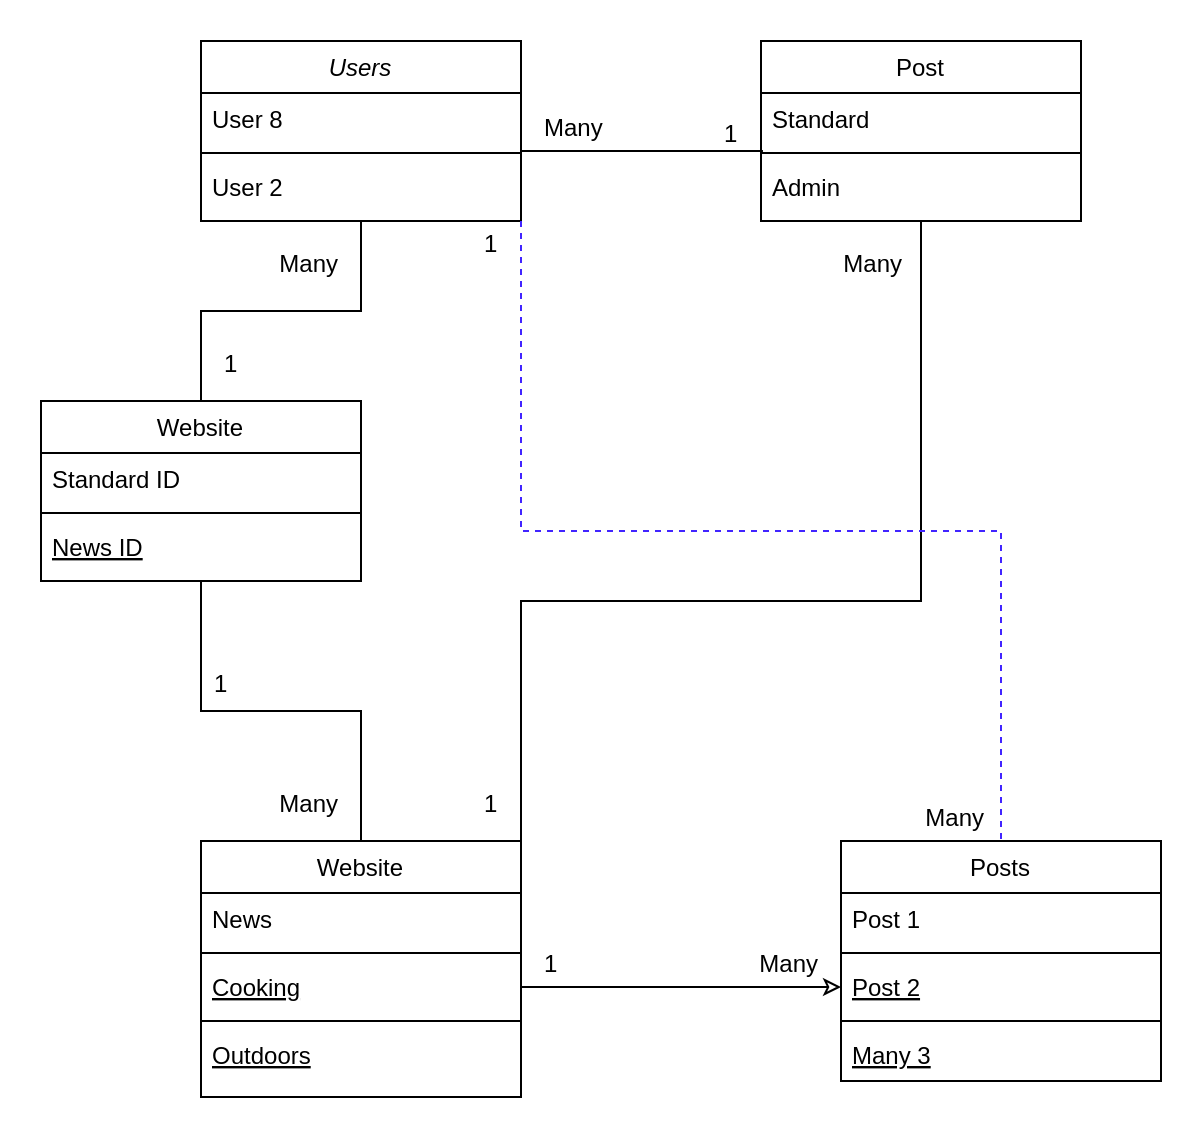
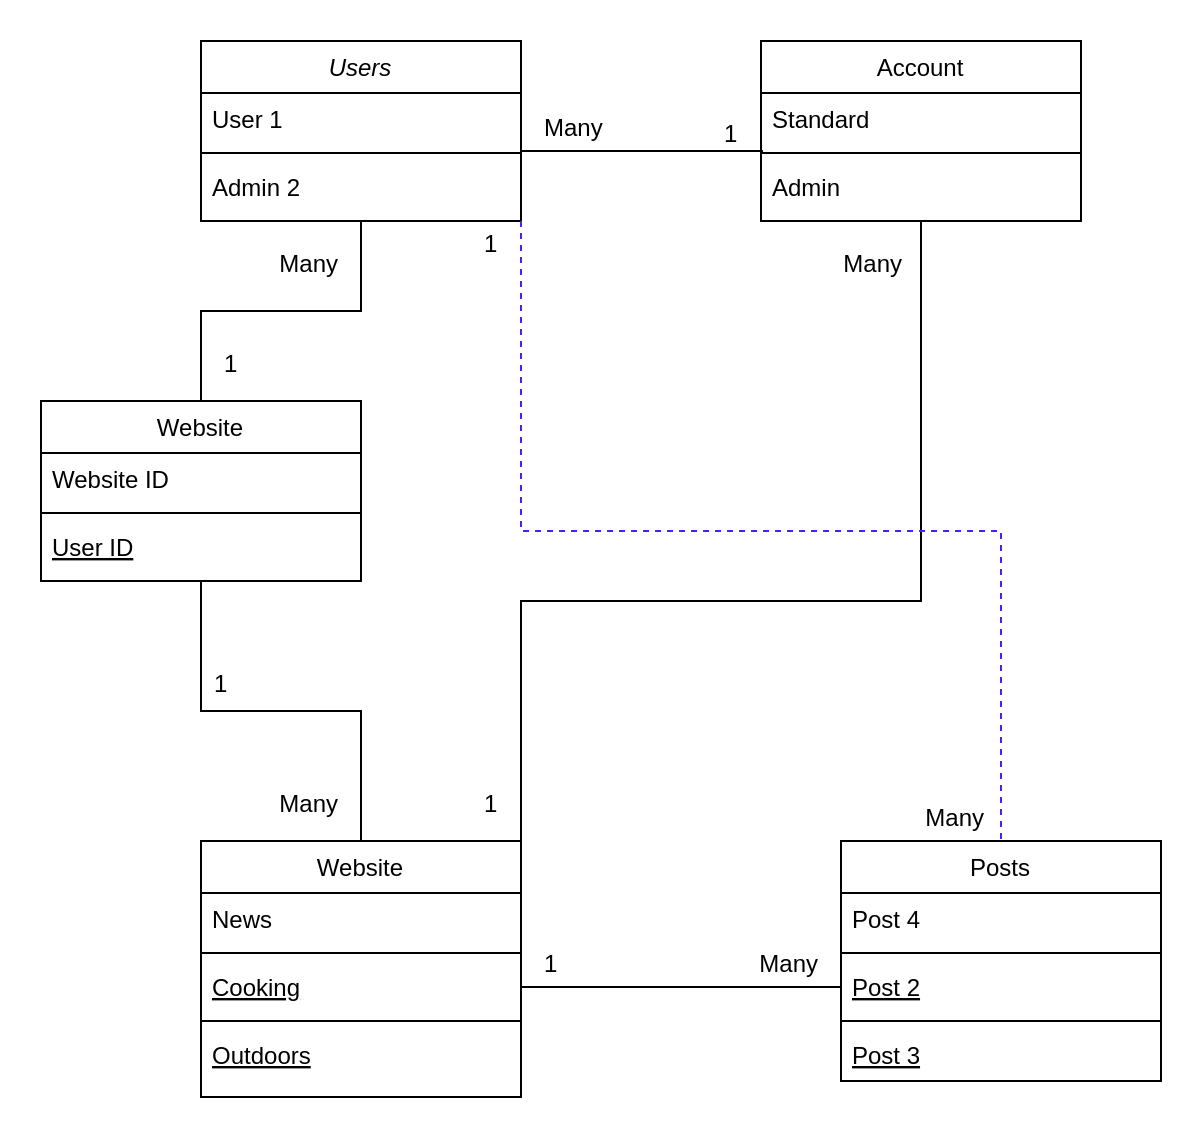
(920, 68) -> (920, 68)
(249, 120) -> (249, 120)
(249, 188) -> (253, 188)
(123, 480) -> (113, 480)
(96, 548) -> (96, 548)
(889, 920) -> (889, 920)
(826, 987) -> (831, 987)
(889, 1056) -> (889, 1056)
